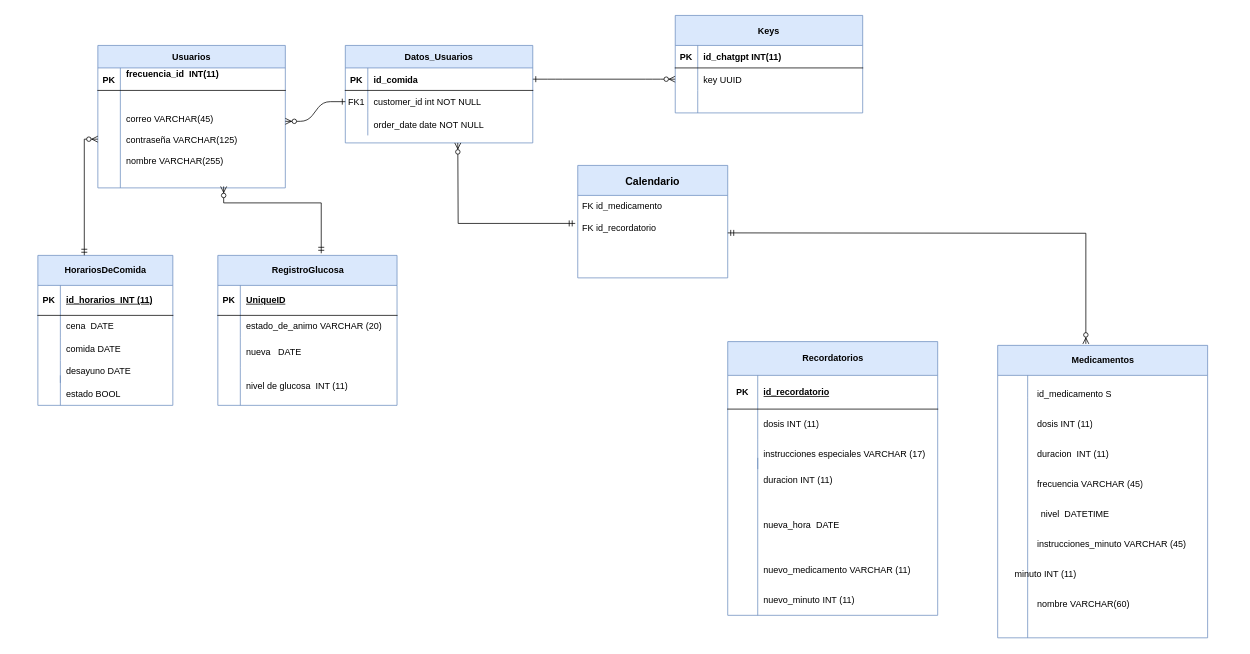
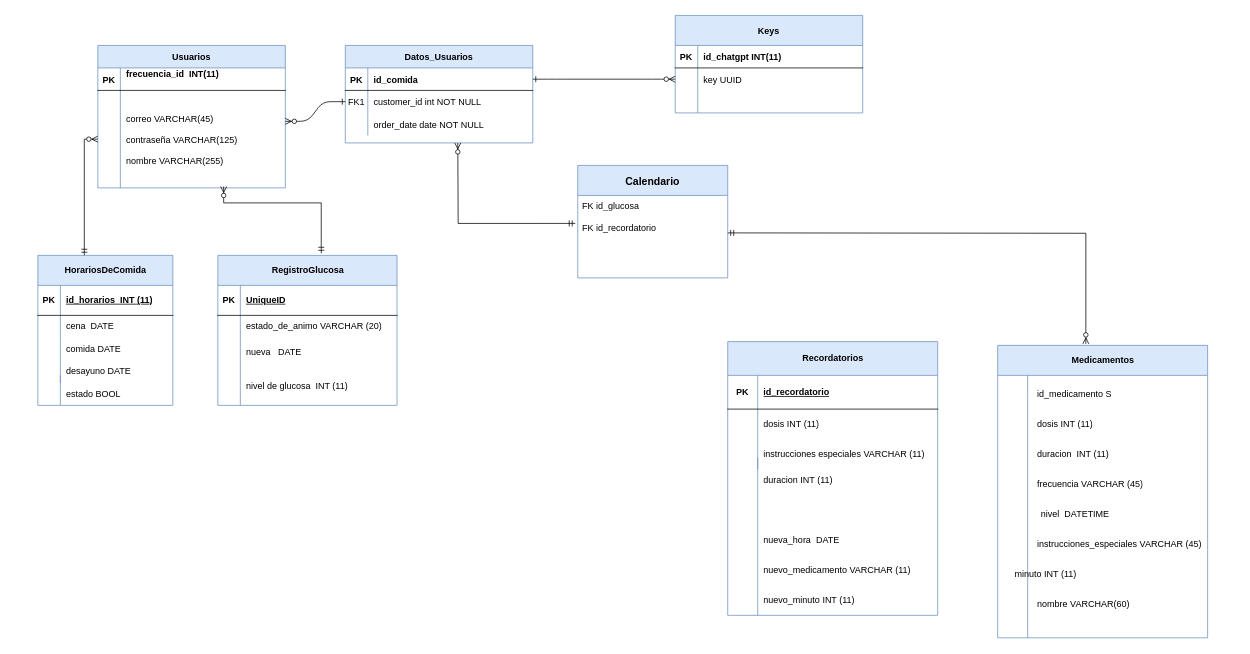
(622, 206) -> (612, 206)
(849, 454) -> (849, 454)
(833, 525) -> (833, 540)
(1115, 544) -> (1124, 544)
